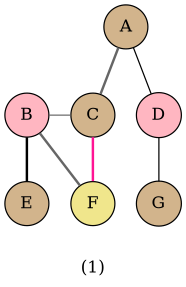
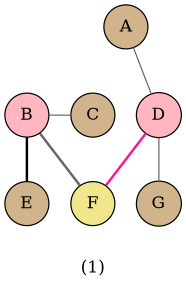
(109, 71) -> none
(142, 71) -> (142, 71)
(93, 159) -> (126, 159)
(159, 159) -> (159, 159)
